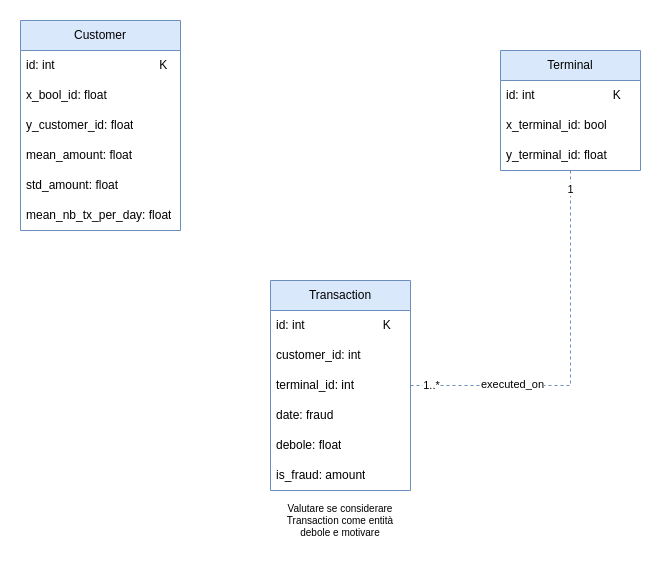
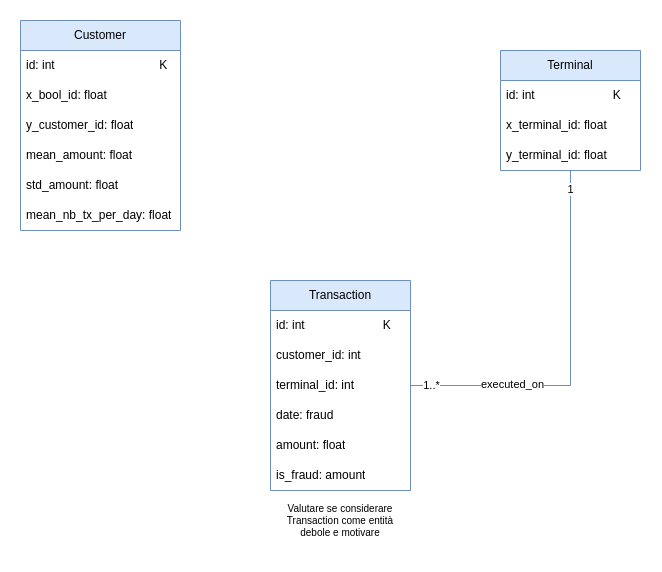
(561, 126) -> (564, 126)
(571, 304) -> (571, 304)
(314, 446) -> (316, 446)
